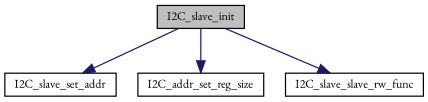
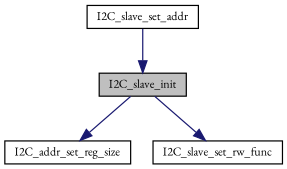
(136, 48) -> (143, 45)
(354, 85) -> (218, 152)
